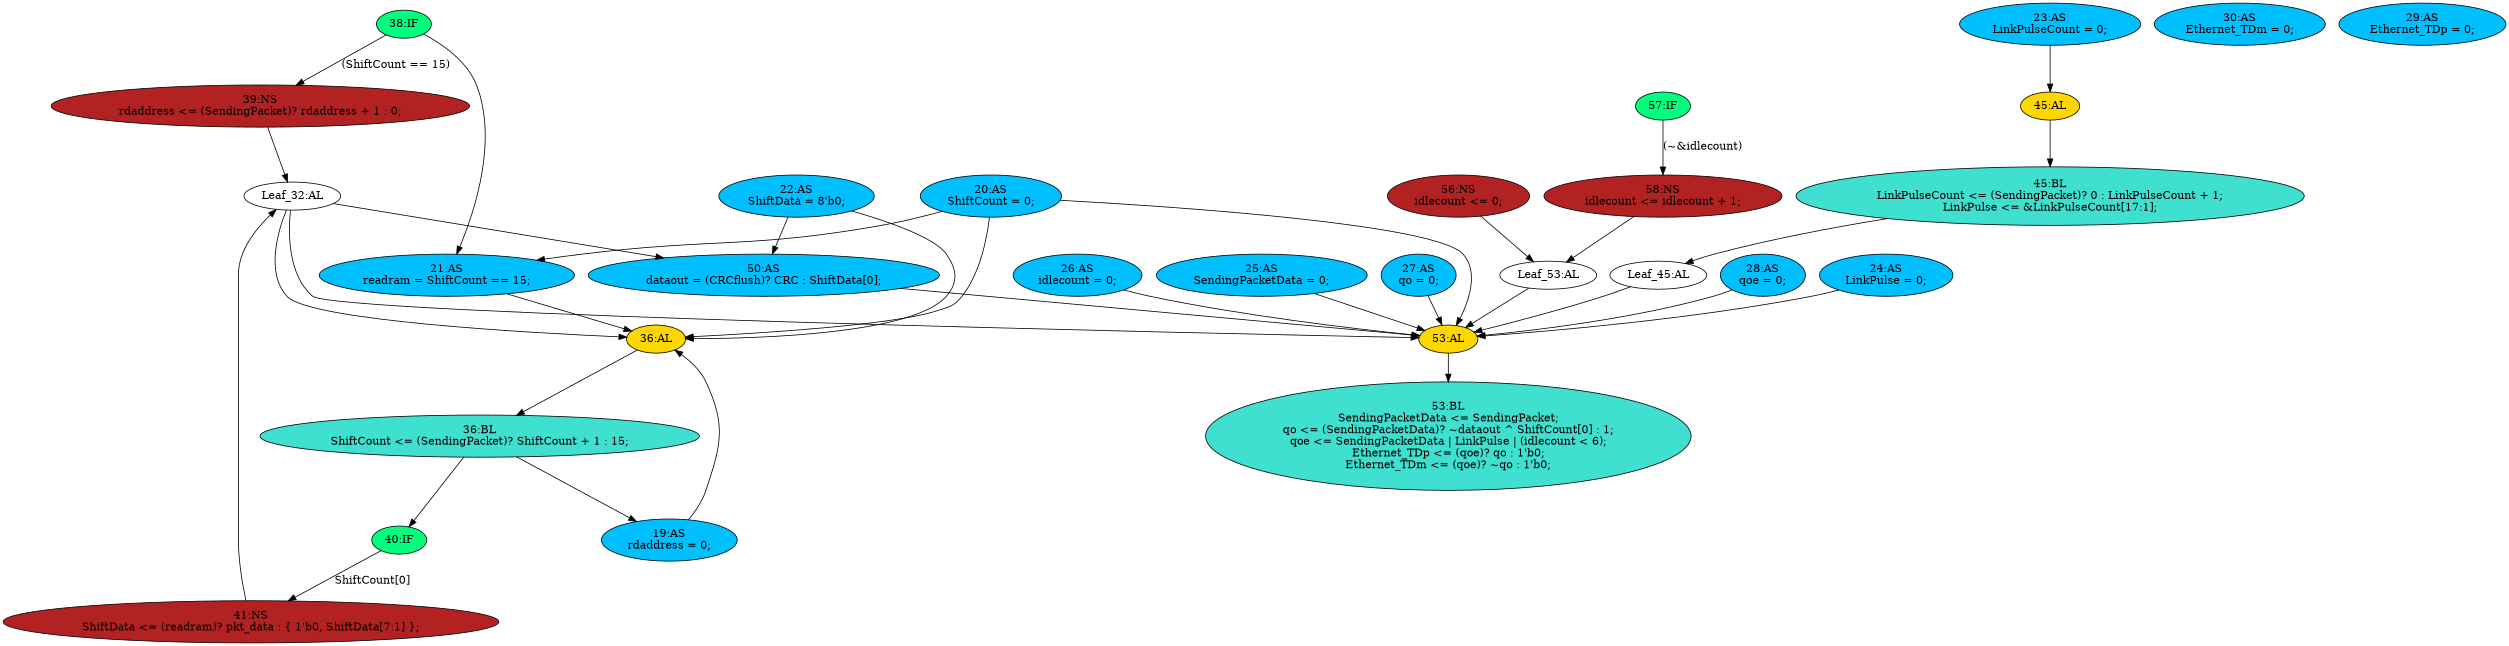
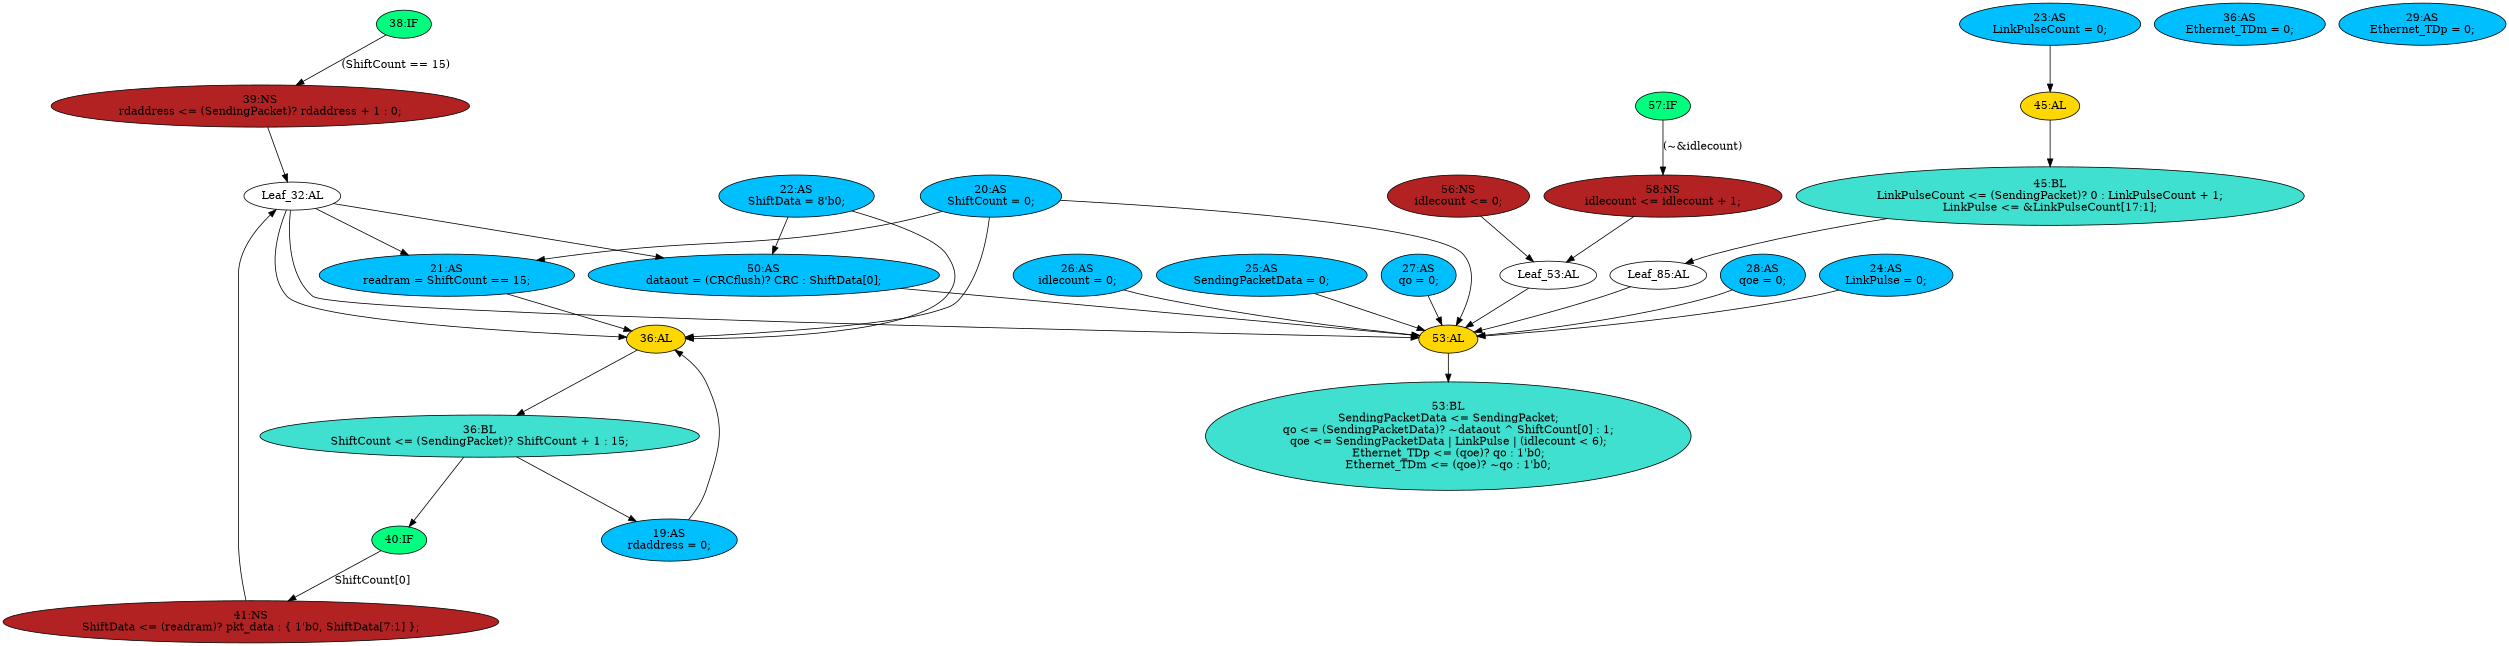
(2240, 24) -> (2240, 24)
(485, 130) -> (358, 230)
(1658, 275) -> (1658, 275)
